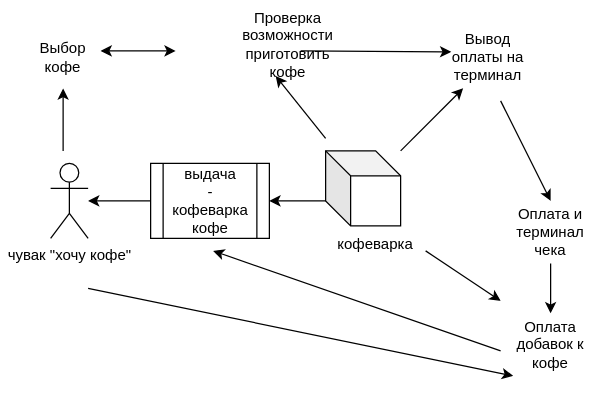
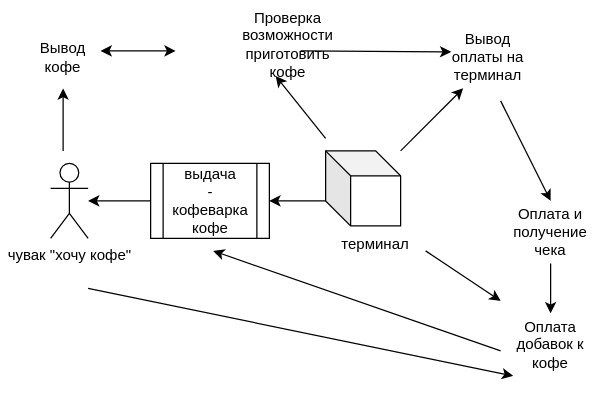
(63, 57) -> (63, 57)
(551, 232) -> (551, 232)
(376, 244) -> (376, 244)
